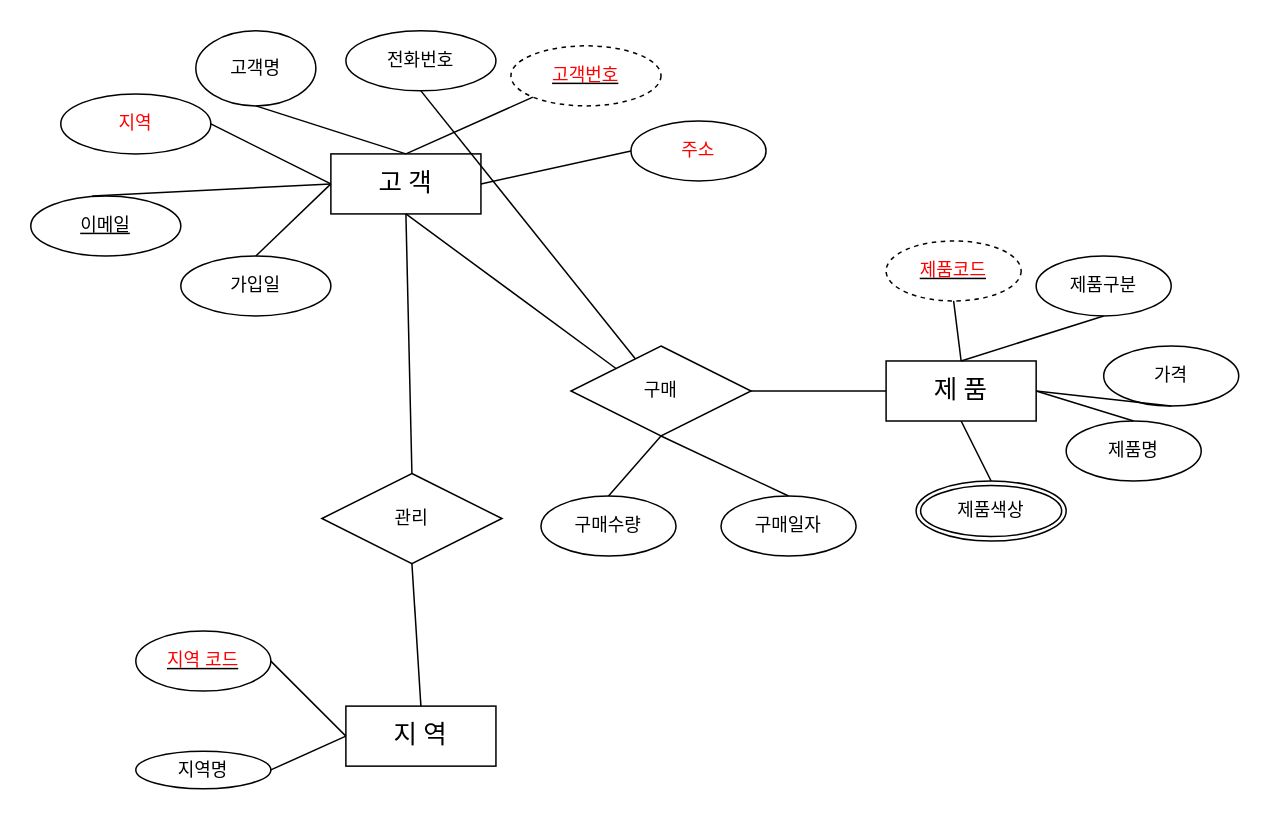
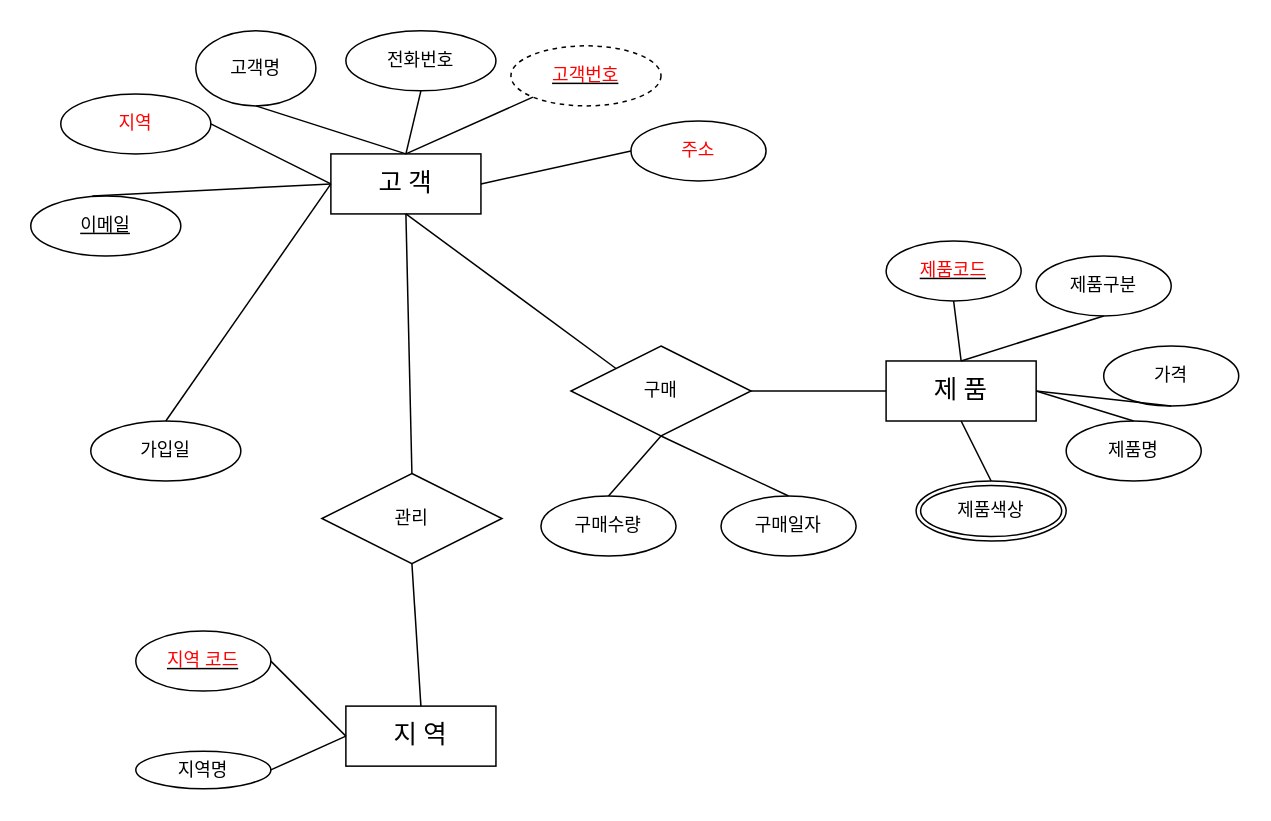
(528, 224) -> (414, 120)
(953, 271) -> (953, 271)
(256, 286) -> (166, 451)
